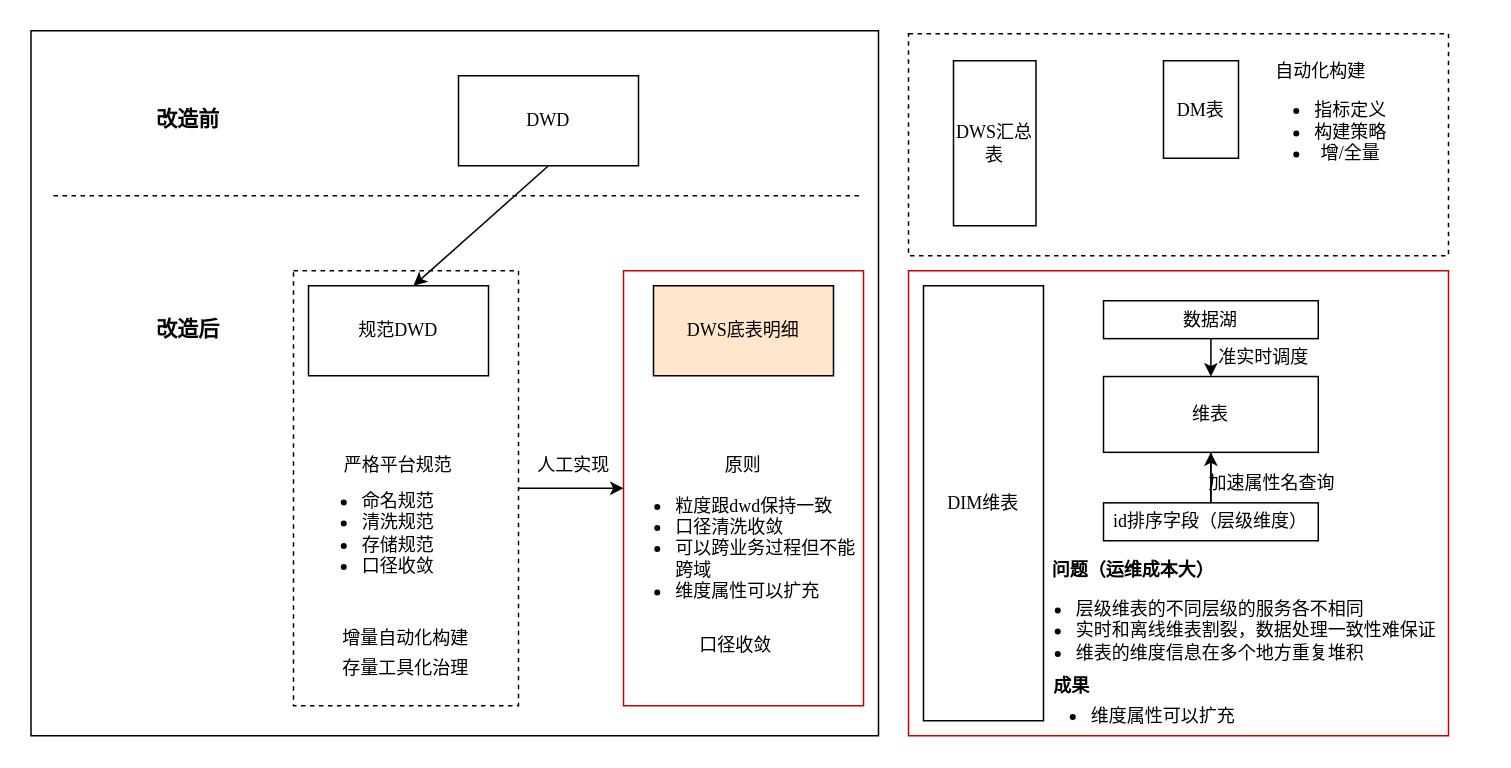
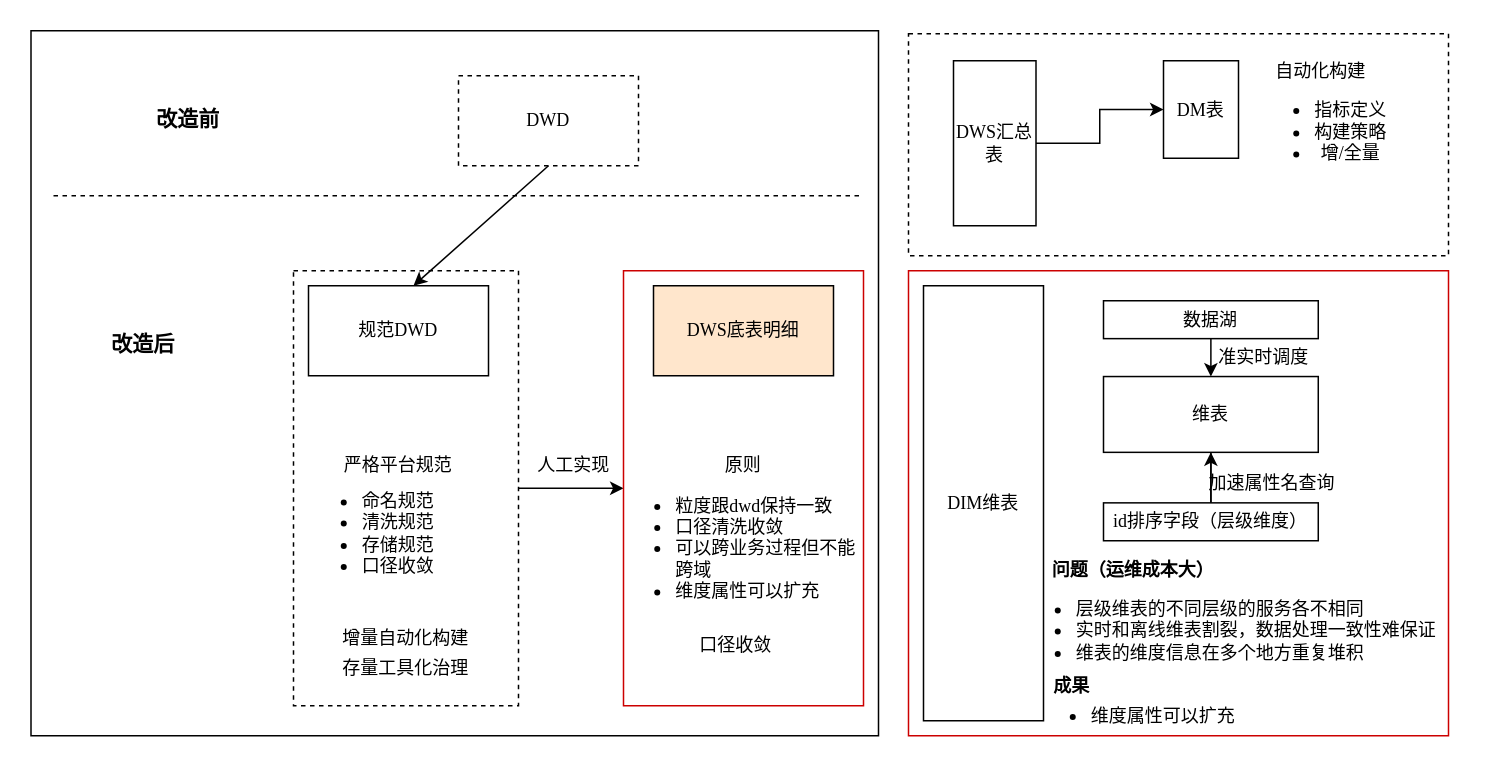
(548, 121) -> (548, 121)
none -> (1100, 131)
(188, 331) -> (143, 346)
